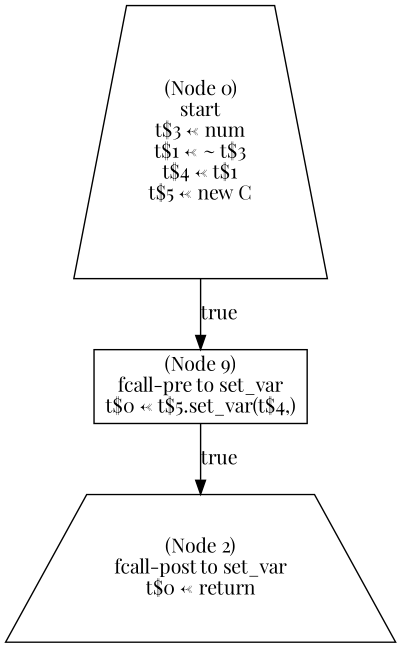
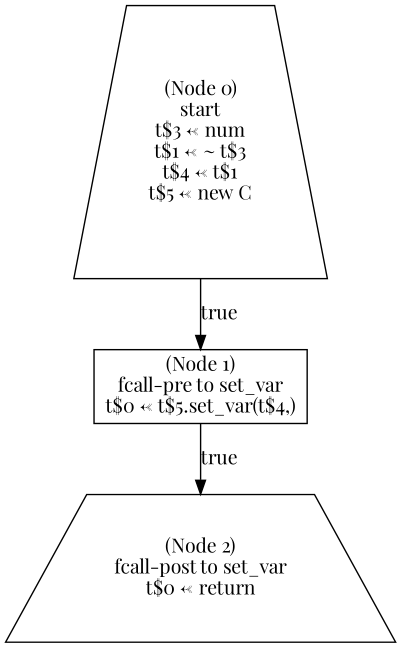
(201, 387) -> (201, 387)
